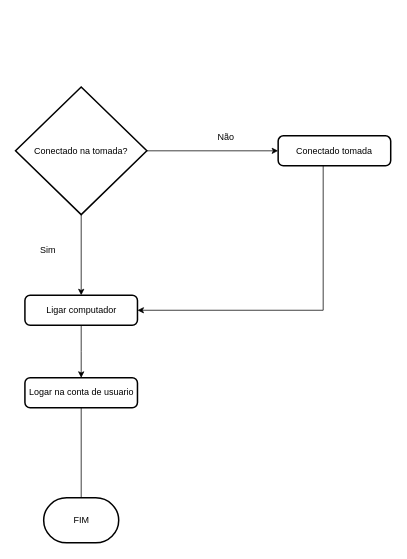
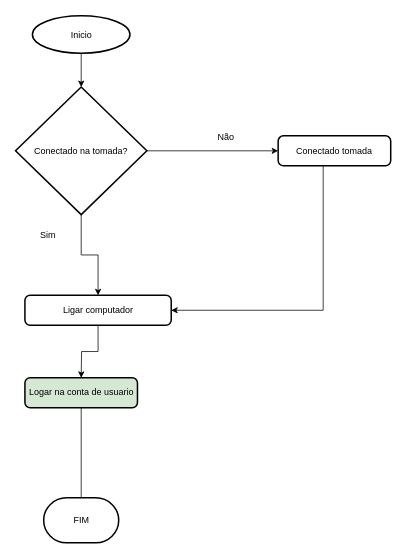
none -> (81, 35)
none -> (81, 68)
(47, 250) -> (47, 235)
(81, 310) -> (98, 310)
(81, 393) -> (81, 393)
